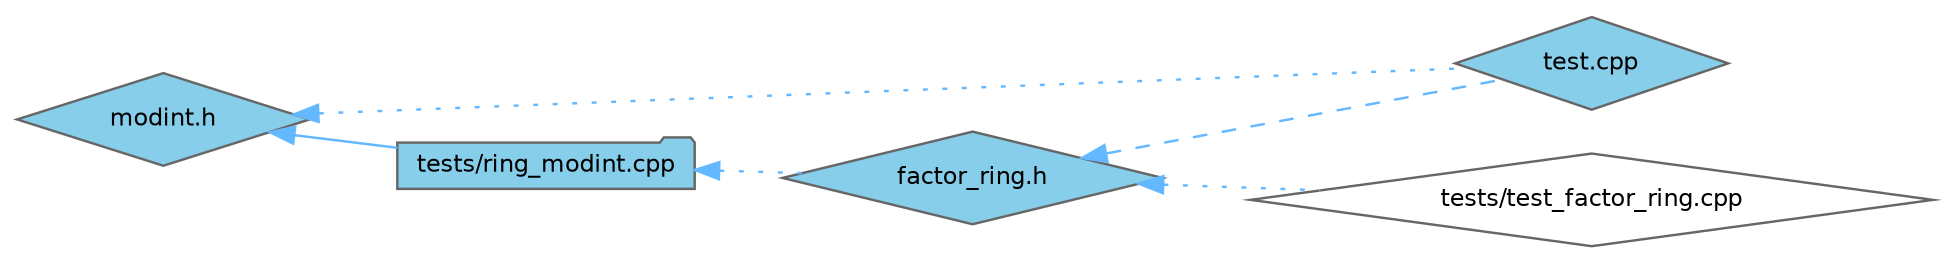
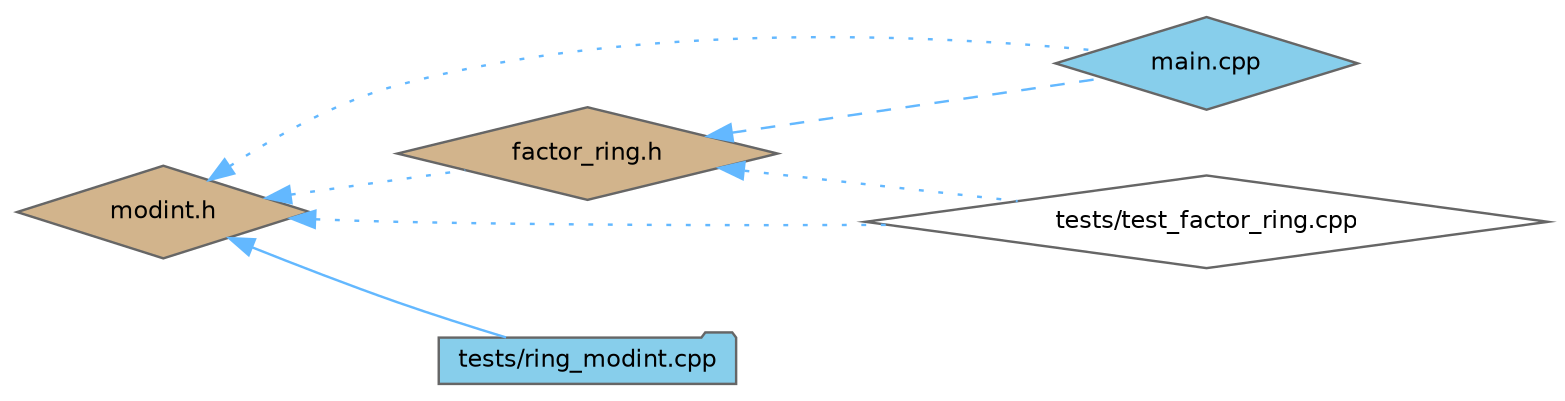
(1592, 63) -> (1207, 63)
(163, 119) -> (163, 212)
(760, 172) -> (378, 182)
(973, 178) -> (587, 154)
none -> (602, 225)
